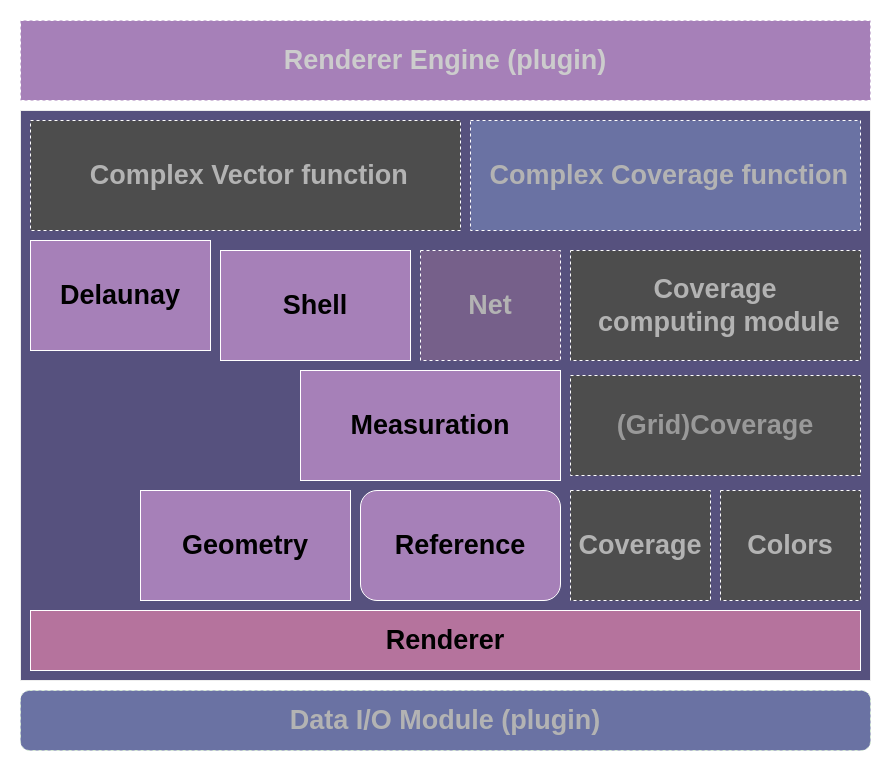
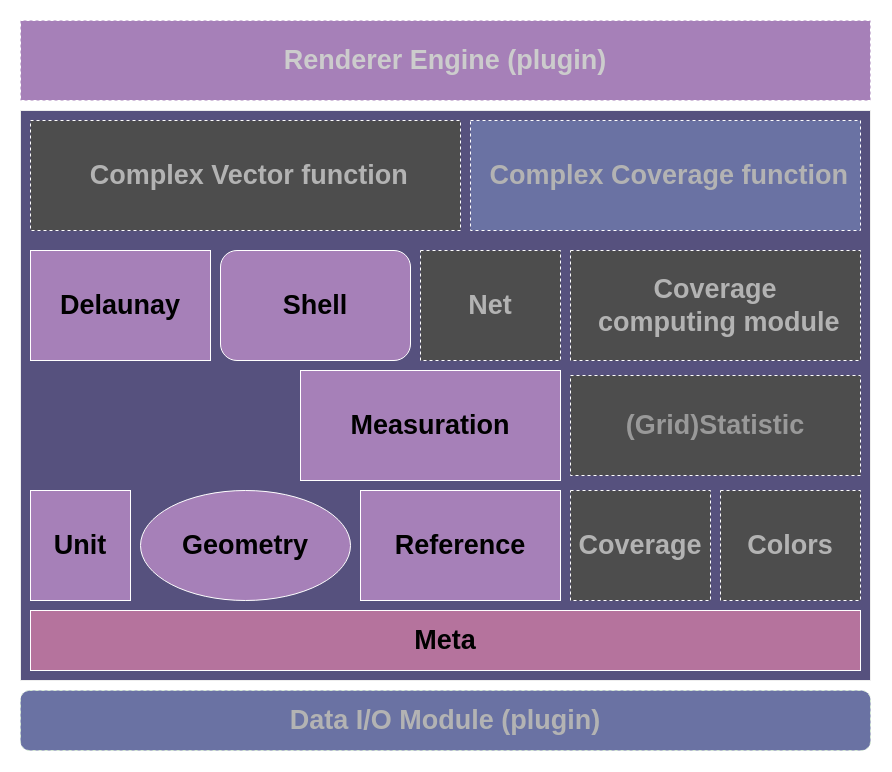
(121, 296) -> (121, 306)
(316, 306) -> (316, 306)
(491, 306) -> (491, 306)
(716, 426) -> (716, 426)
none -> (81, 546)
(246, 546) -> (246, 546)
(461, 546) -> (461, 546)
(446, 641) -> (446, 641)
